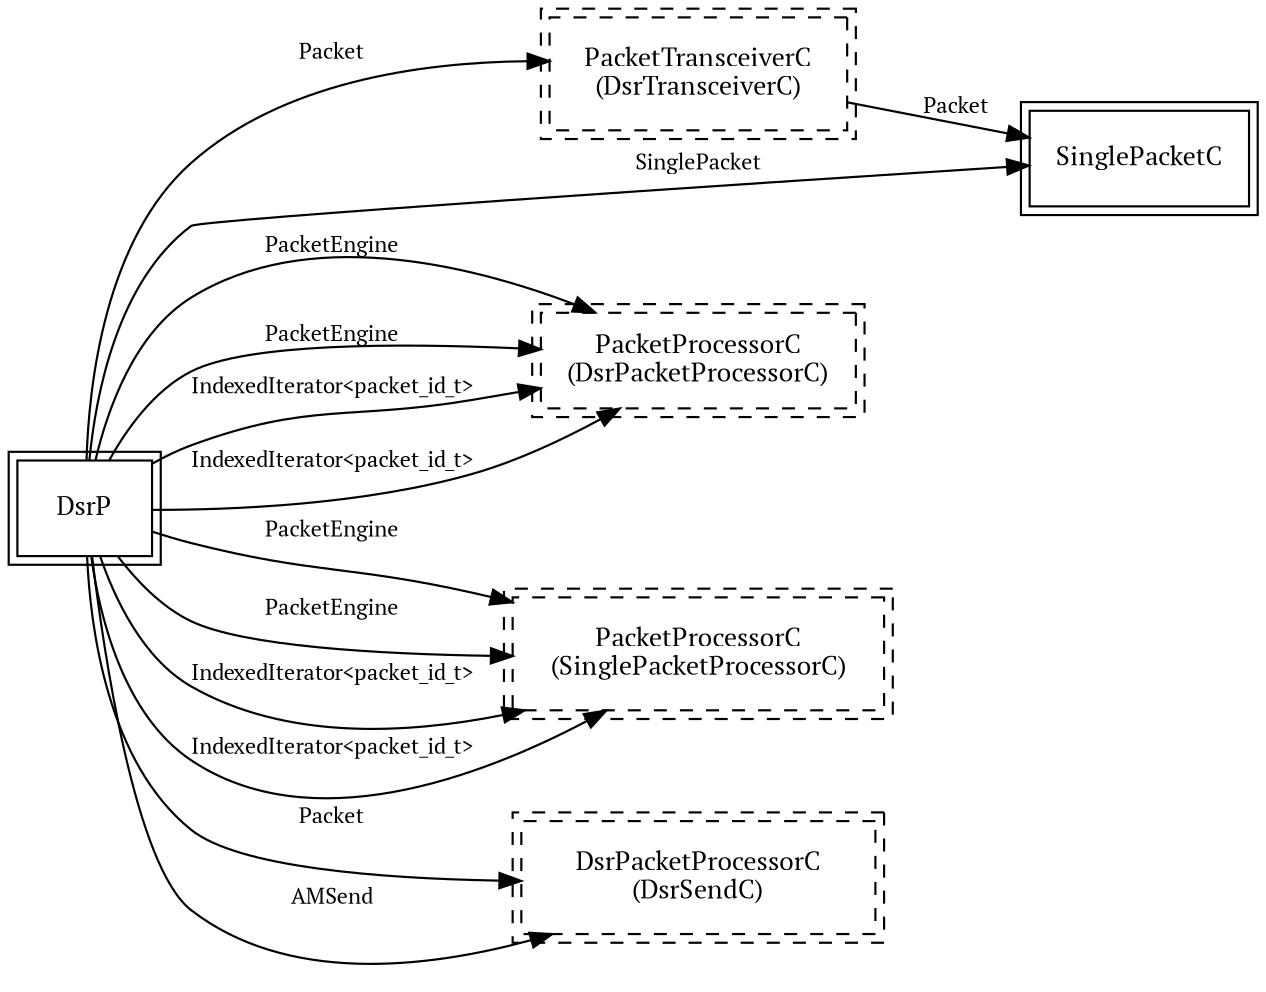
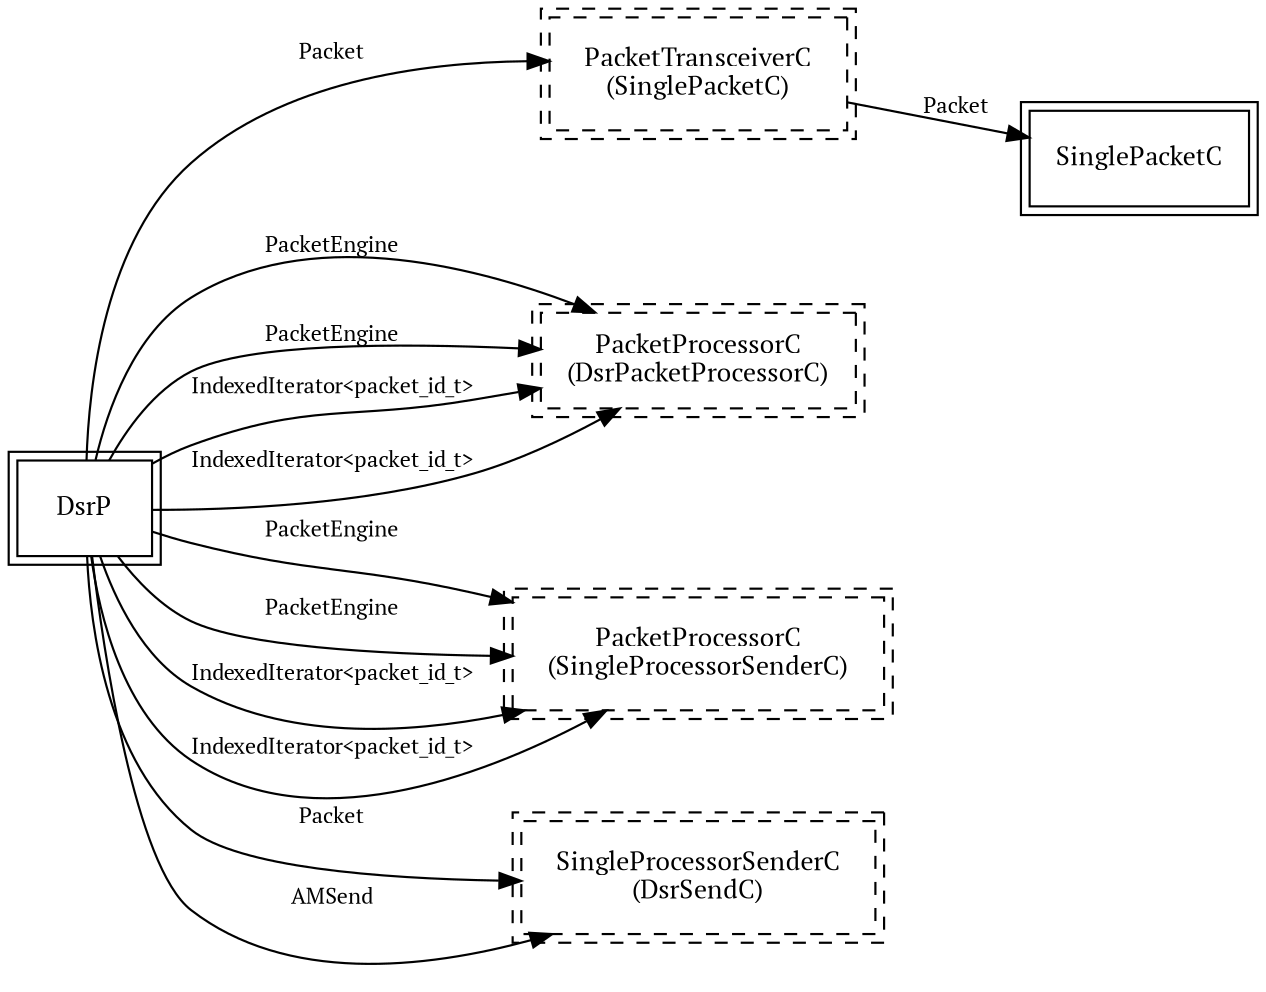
(698, 74) -> (698, 74)
(468, 203) -> none
(698, 654) -> (698, 654)
(698, 878) -> (698, 878)
